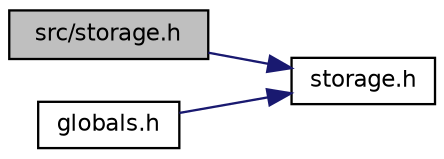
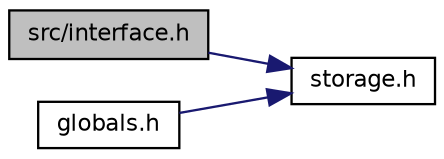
(109, 35) -> (109, 35)
